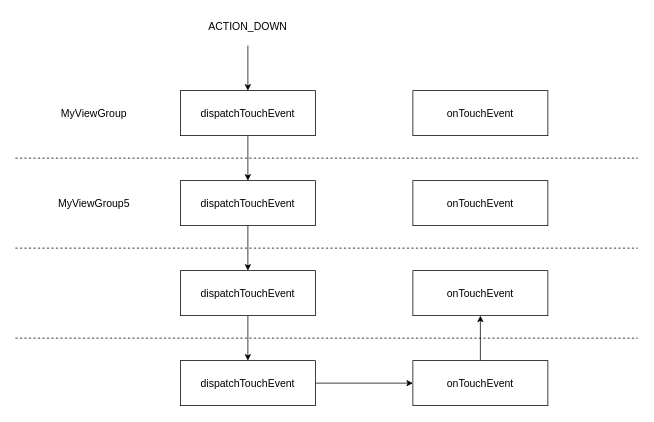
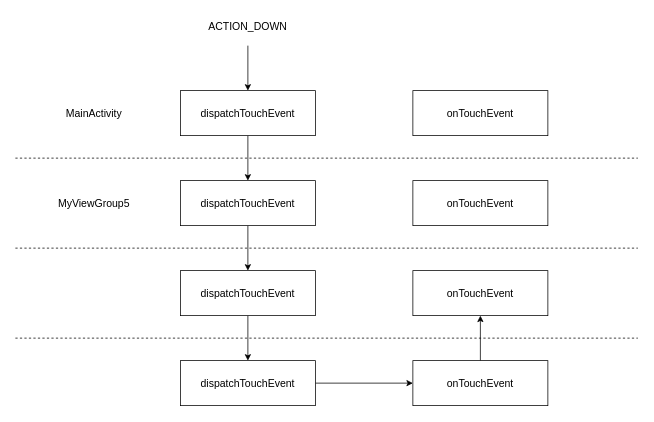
(94, 113) -> (94, 113)
